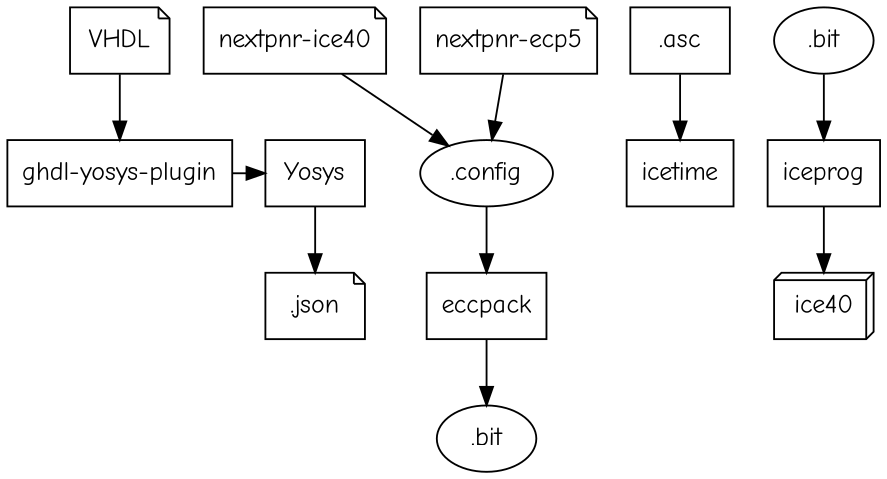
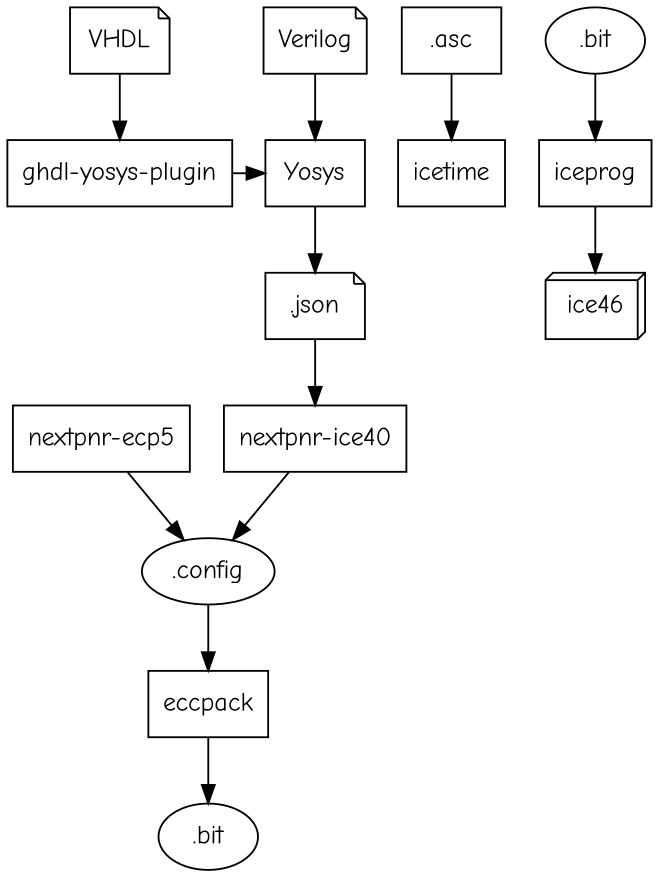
(295, 41) -> (315, 439)
none -> (315, 41)
(509, 41) -> (101, 439)
(824, 306) -> (595, 306)
none -> (315, 363)
